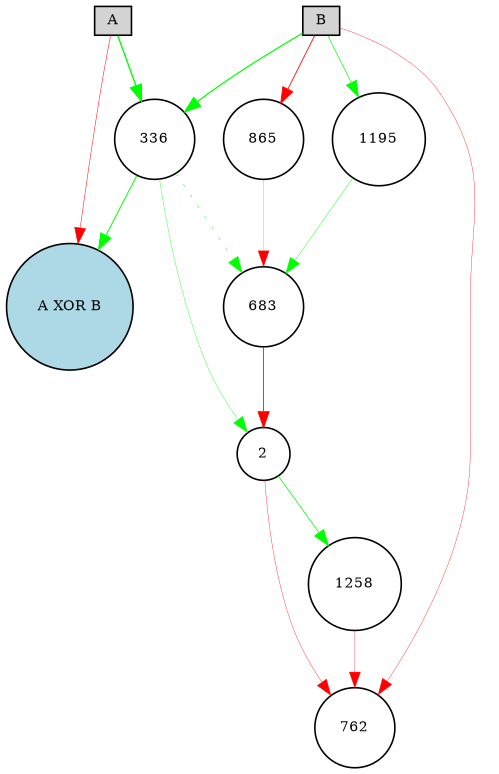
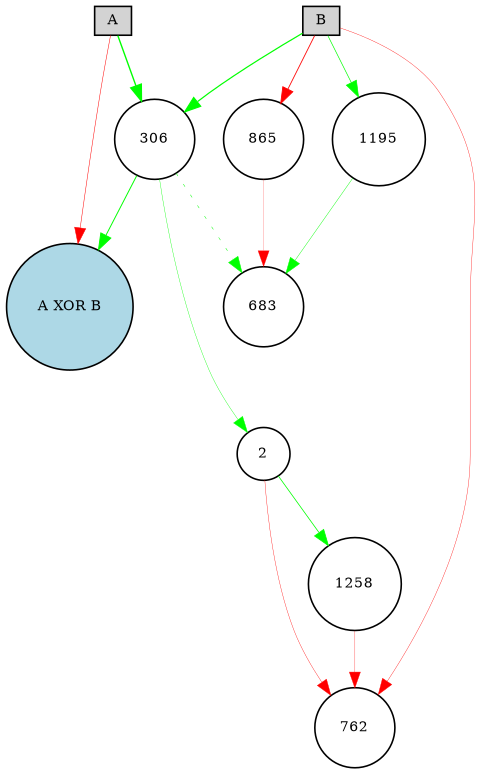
(155, 139) -> (155, 139)
(264, 379) -> none
